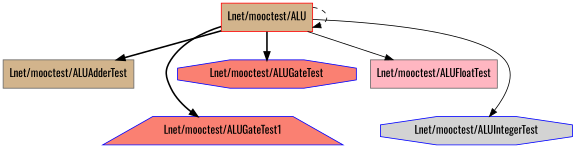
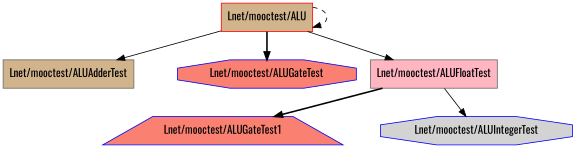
(439, 33) -> (453, 99)
(173, 44) -> (173, 44)
(171, 60) -> (332, 101)
